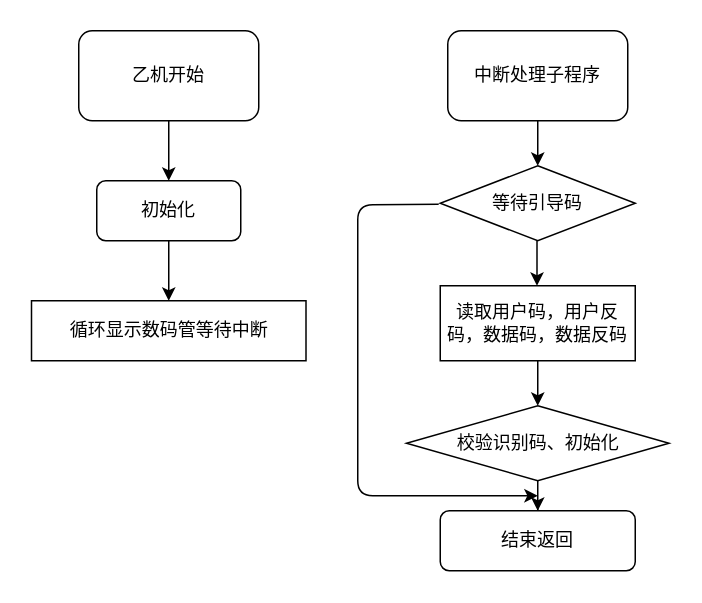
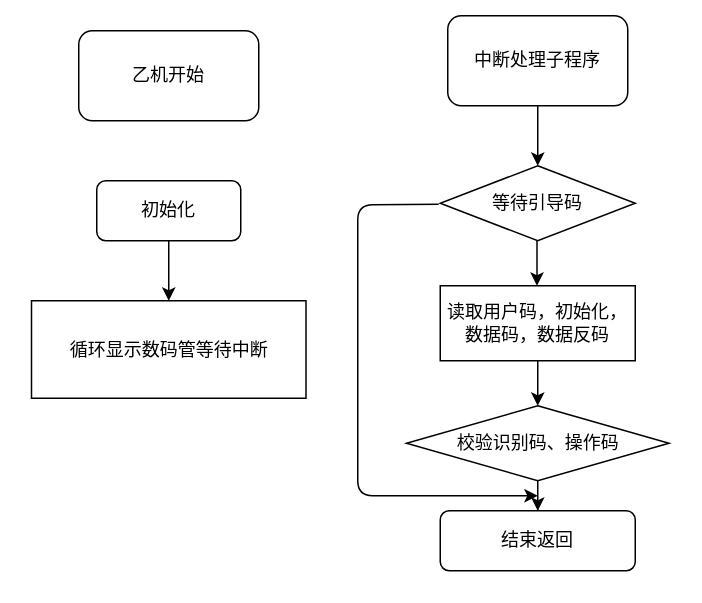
(538, 76) -> (538, 61)
(169, 146) -> none
(538, 323) -> (538, 323)
(169, 331) -> (169, 350)
(539, 443) -> (539, 443)
